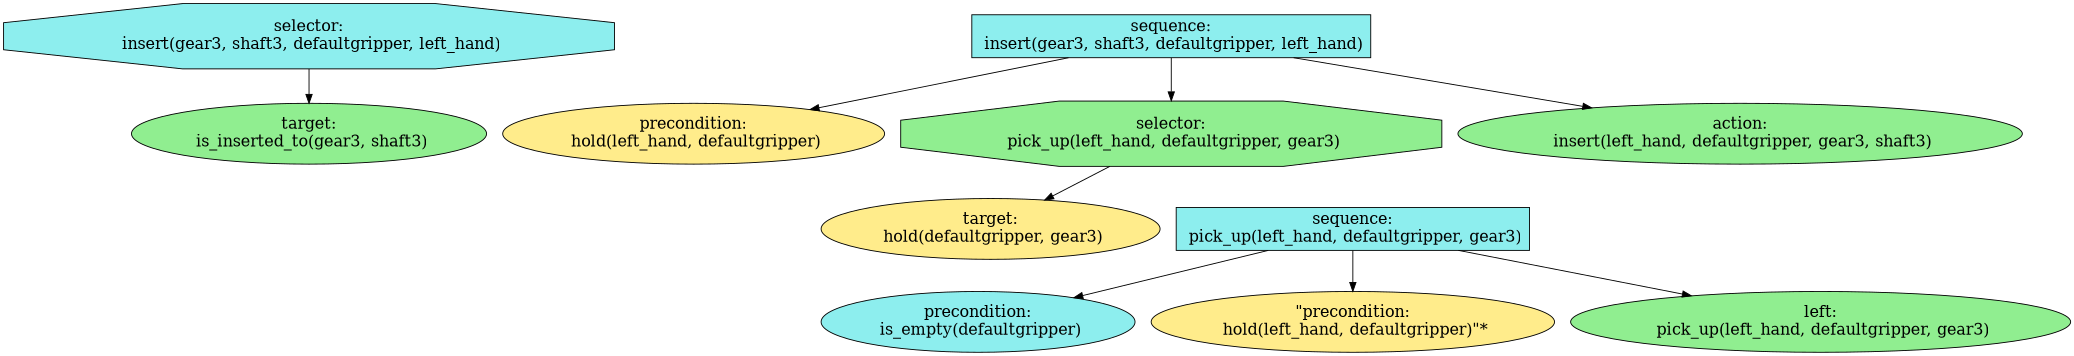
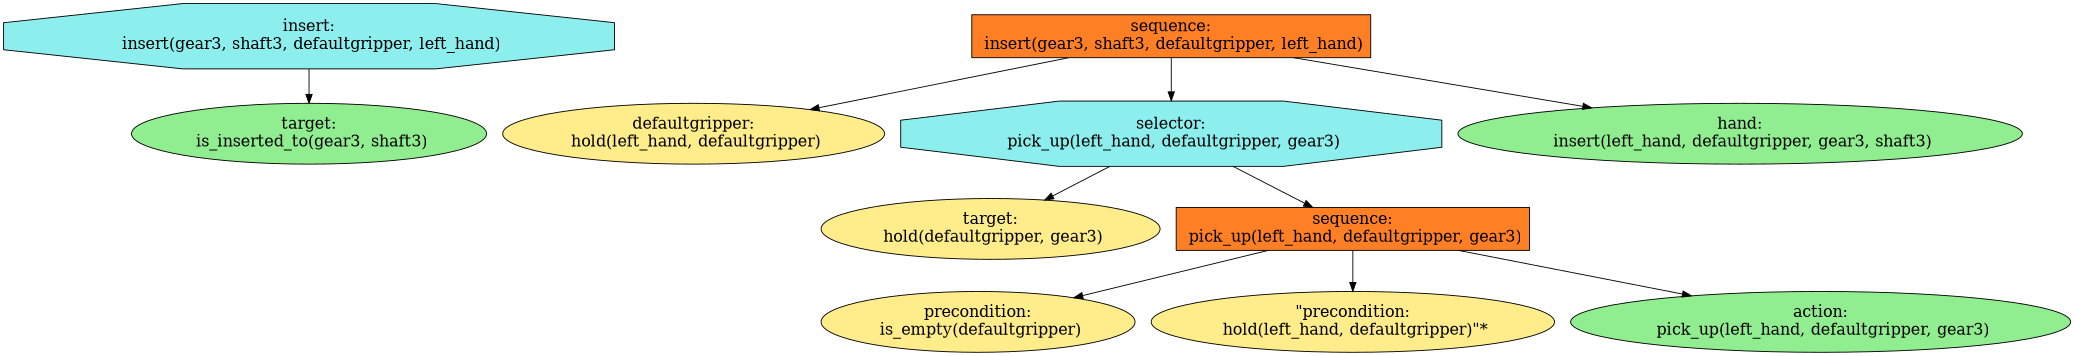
(309, 36) -> (309, 36)
(1171, 36) -> (1171, 36)
(694, 134) -> (694, 134)
(1171, 134) -> (1171, 134)
(1740, 134) -> (1740, 134)
none -> (1269, 185)
(1353, 229) -> (1353, 229)
(978, 322) -> (978, 322)
(1821, 322) -> (1821, 322)
